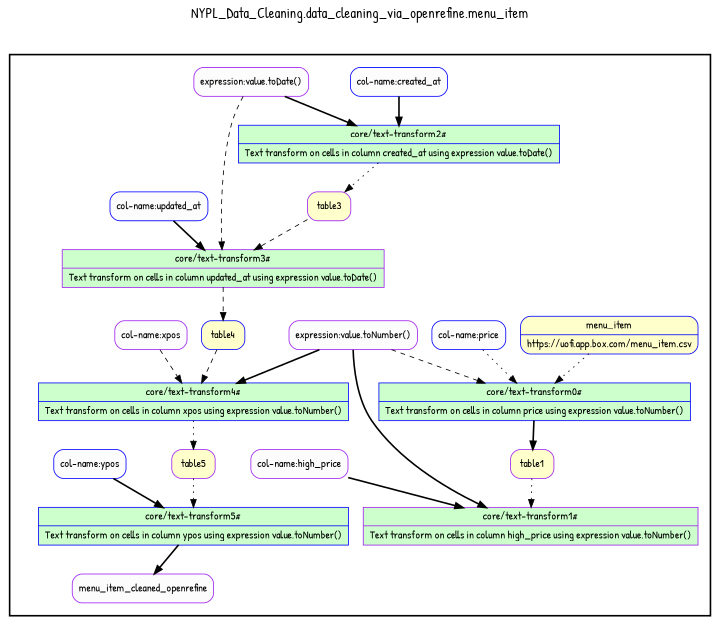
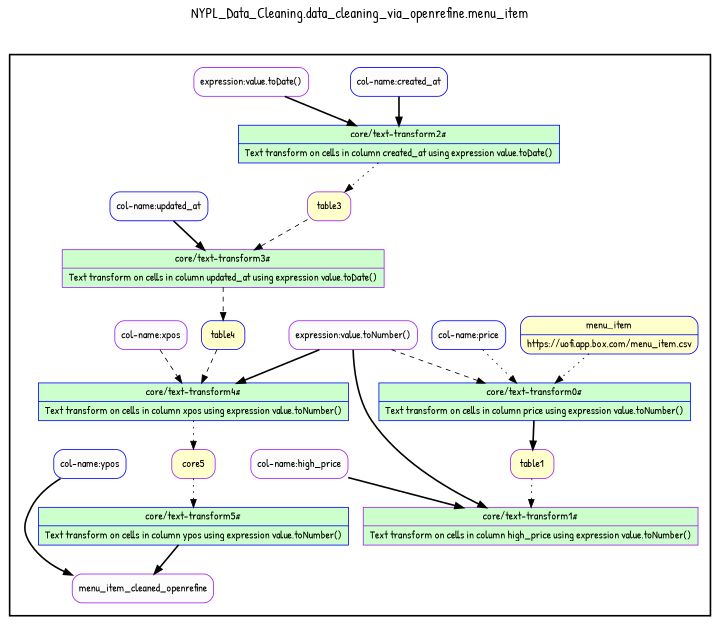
(224, 167) -> none
(193, 464) -> (193, 464)
(135, 491) -> (25, 527)
